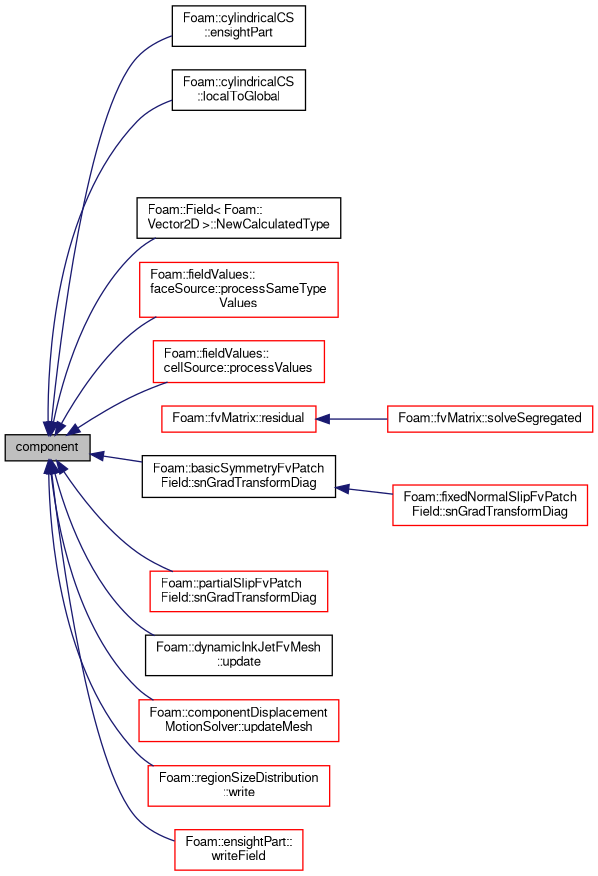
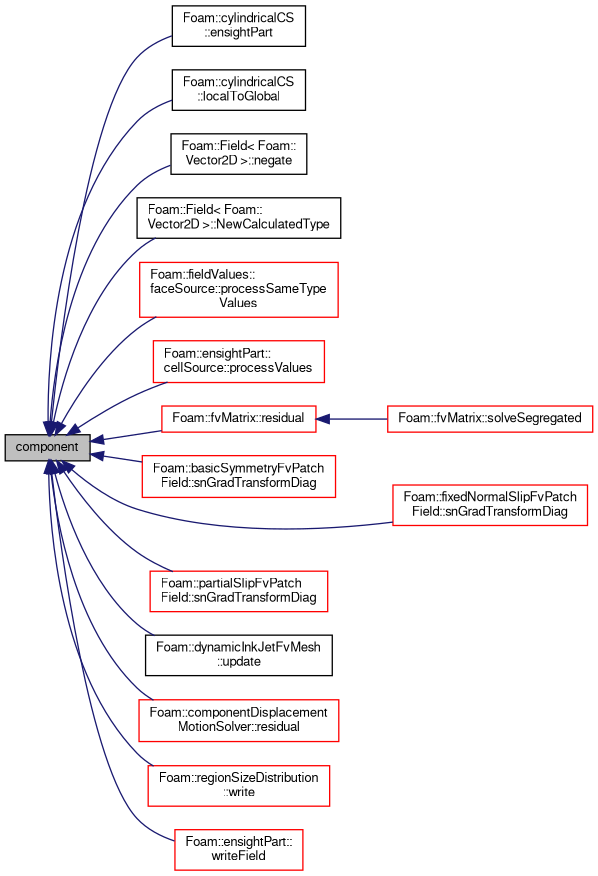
none -> (239, 154)
(239, 362) -> (239, 362)
none -> (133, 435)
(239, 477) -> (239, 477)
(371, 492) -> (226, 526)
(239, 721) -> (239, 721)
